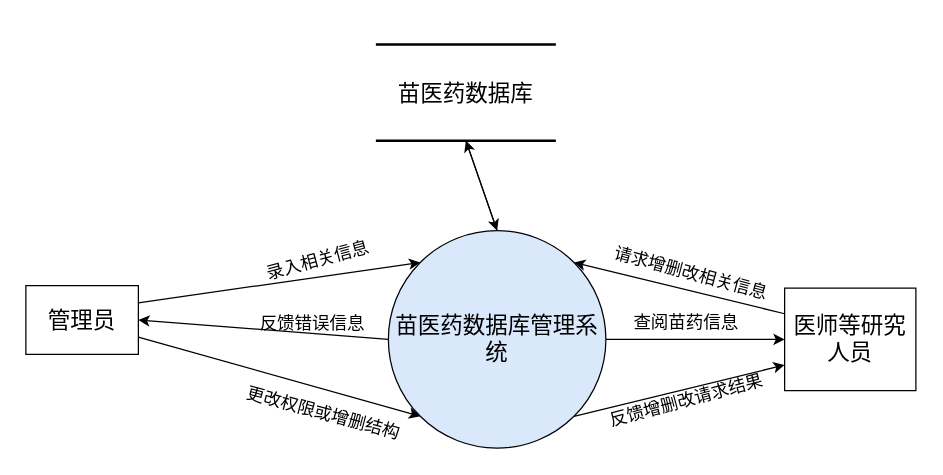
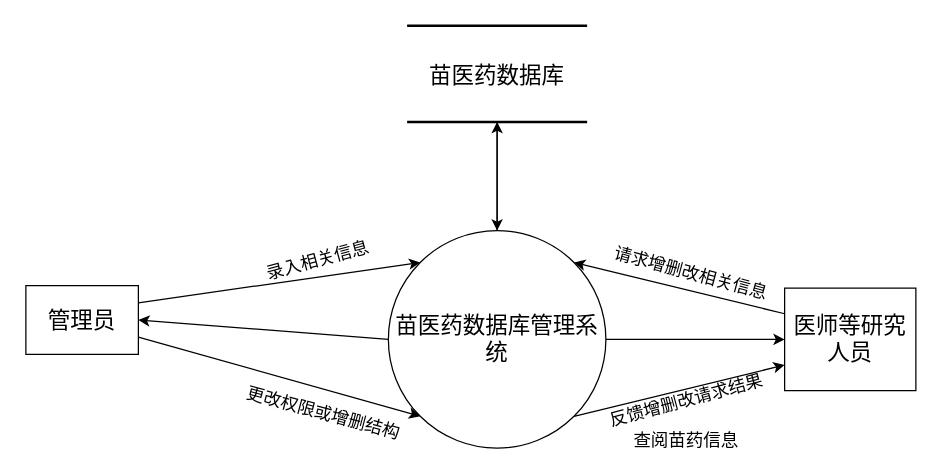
(466, 93) -> (497, 74)
(312, 322) -> none
(686, 322) -> (686, 441)
(497, 339) -> (497, 339)
